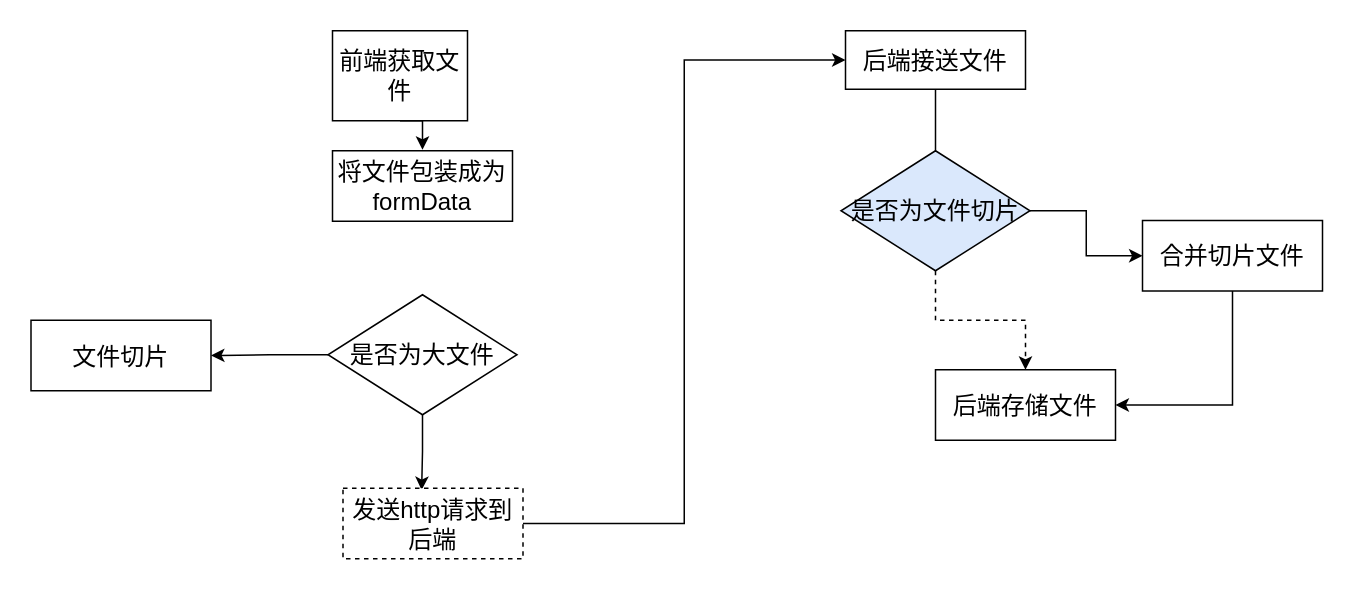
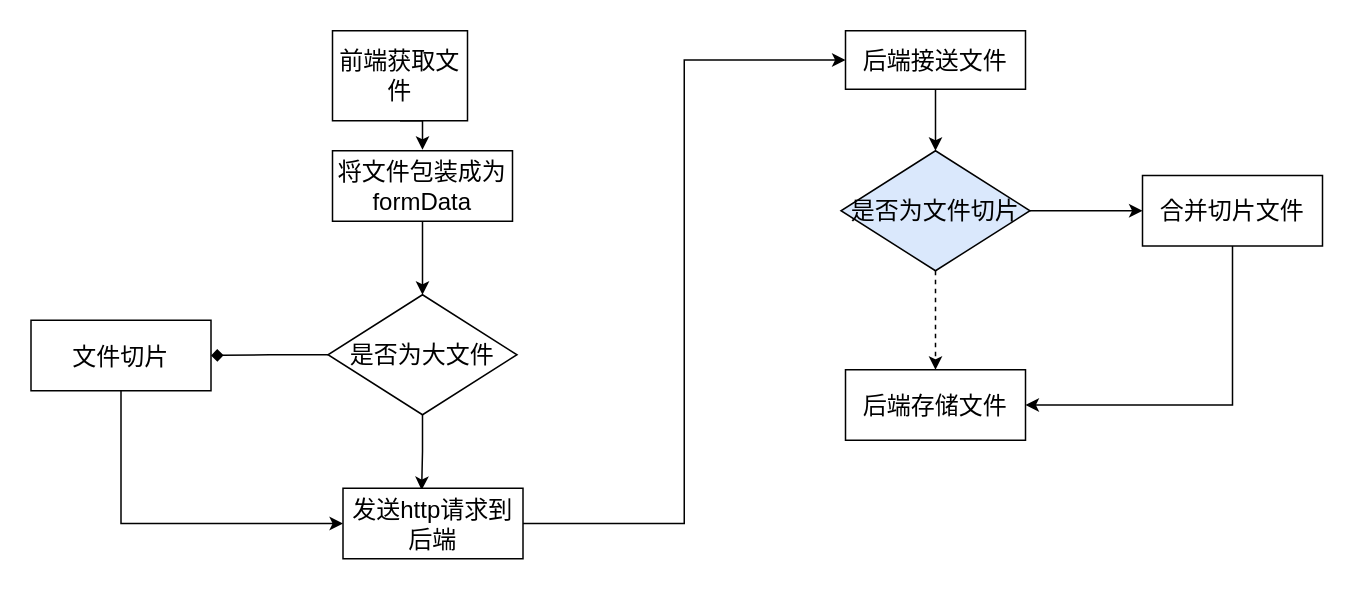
(935, 143) -> (935, 139)
none -> (422, 253)
(1232, 256) -> (1232, 211)
(222, 355) -> (223, 355)
(1025, 405) -> (935, 405)
none -> (161, 524)
(433, 524) -> (433, 524)
